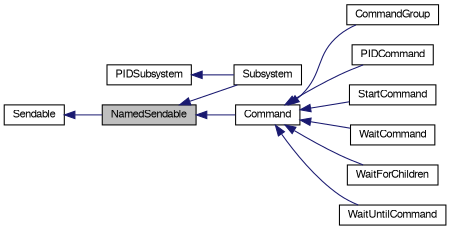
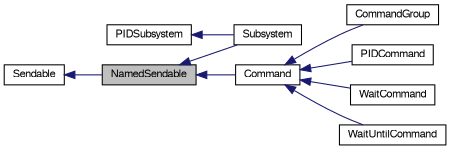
(393, 95) -> none
(393, 175) -> none
